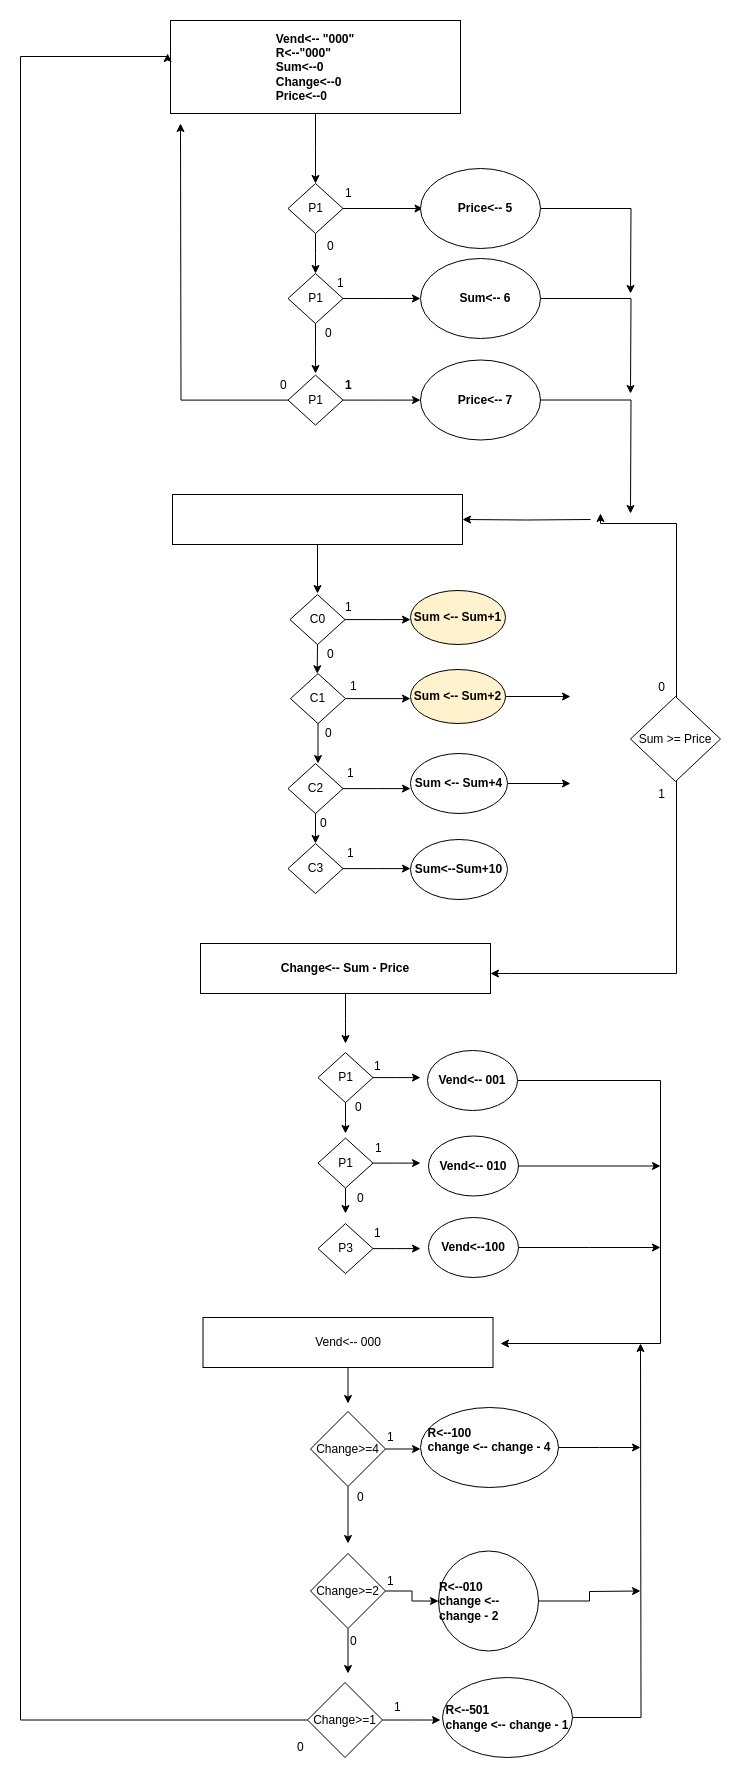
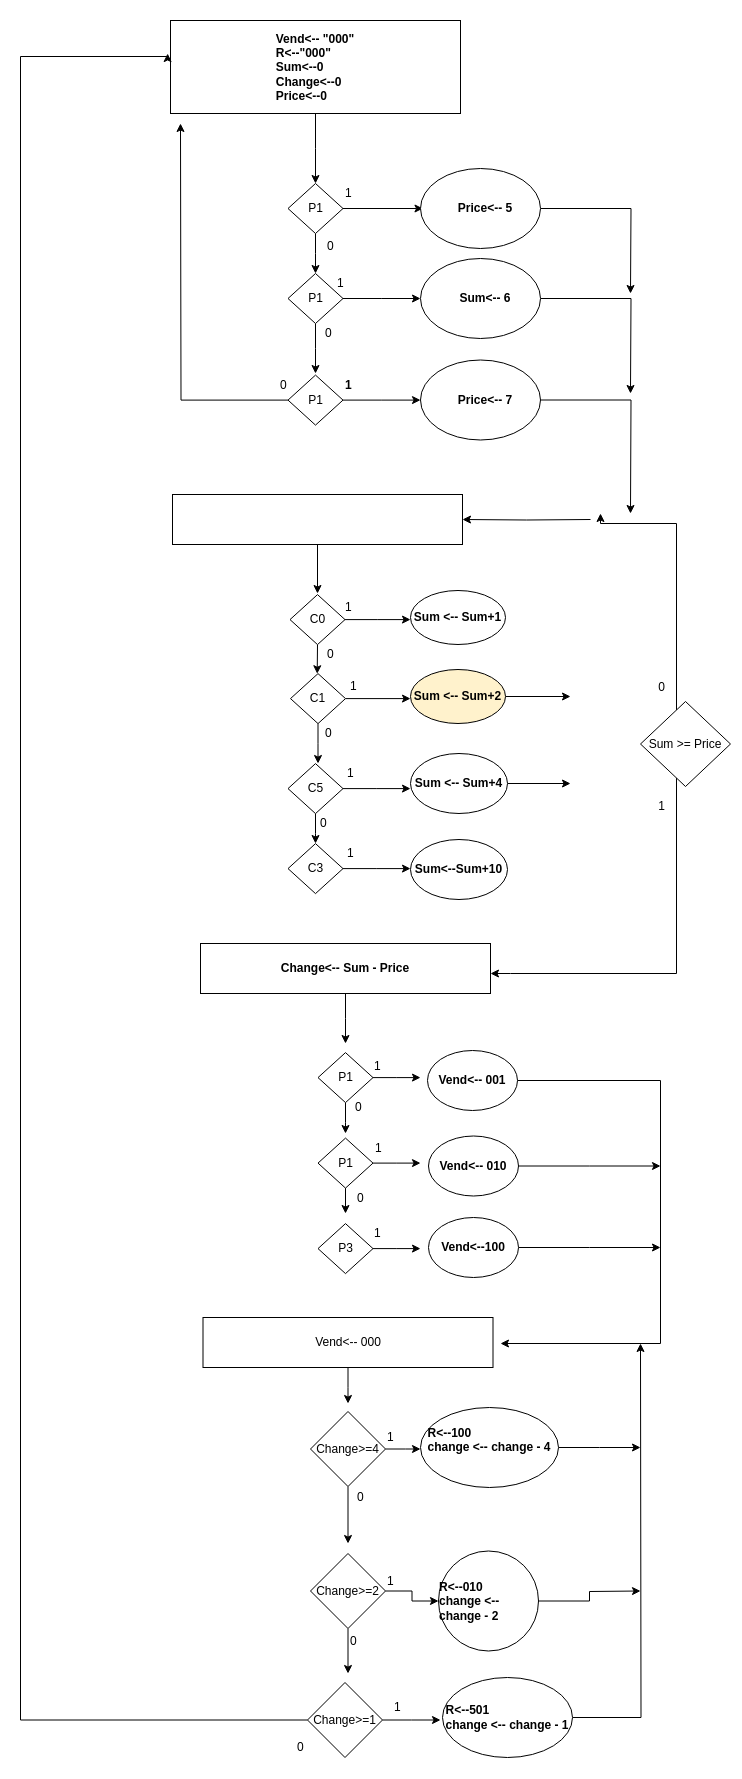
(458, 618) -> (458, 618)
(676, 739) -> (686, 744)
(316, 789) -> (316, 789)
